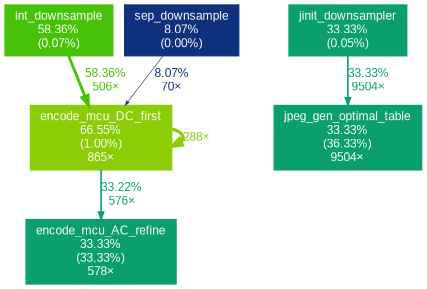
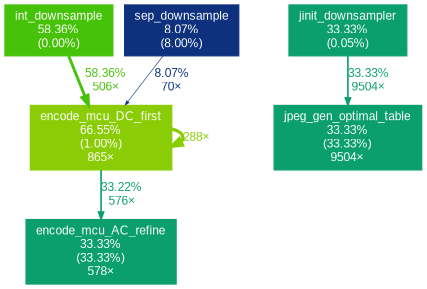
(59, 30) -> (59, 30)
(182, 30) -> (182, 30)
(348, 138) -> (348, 138)
